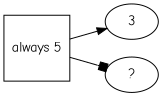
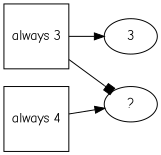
(37, 48) -> (36, 36)
none -> (36, 119)
